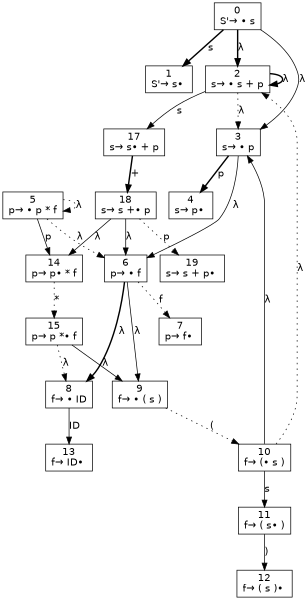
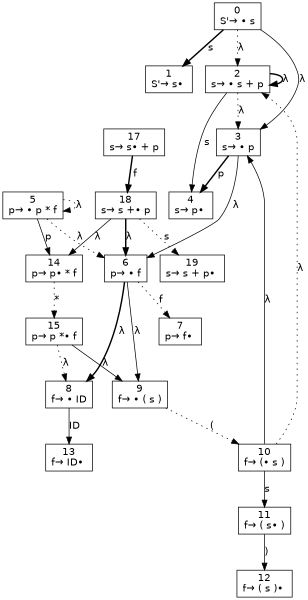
(238, 44) -> (238, 44)
(177, 105) -> (202, 136)
(135, 174) -> (135, 174)
(126, 233) -> (126, 233)
(167, 237) -> (167, 237)
